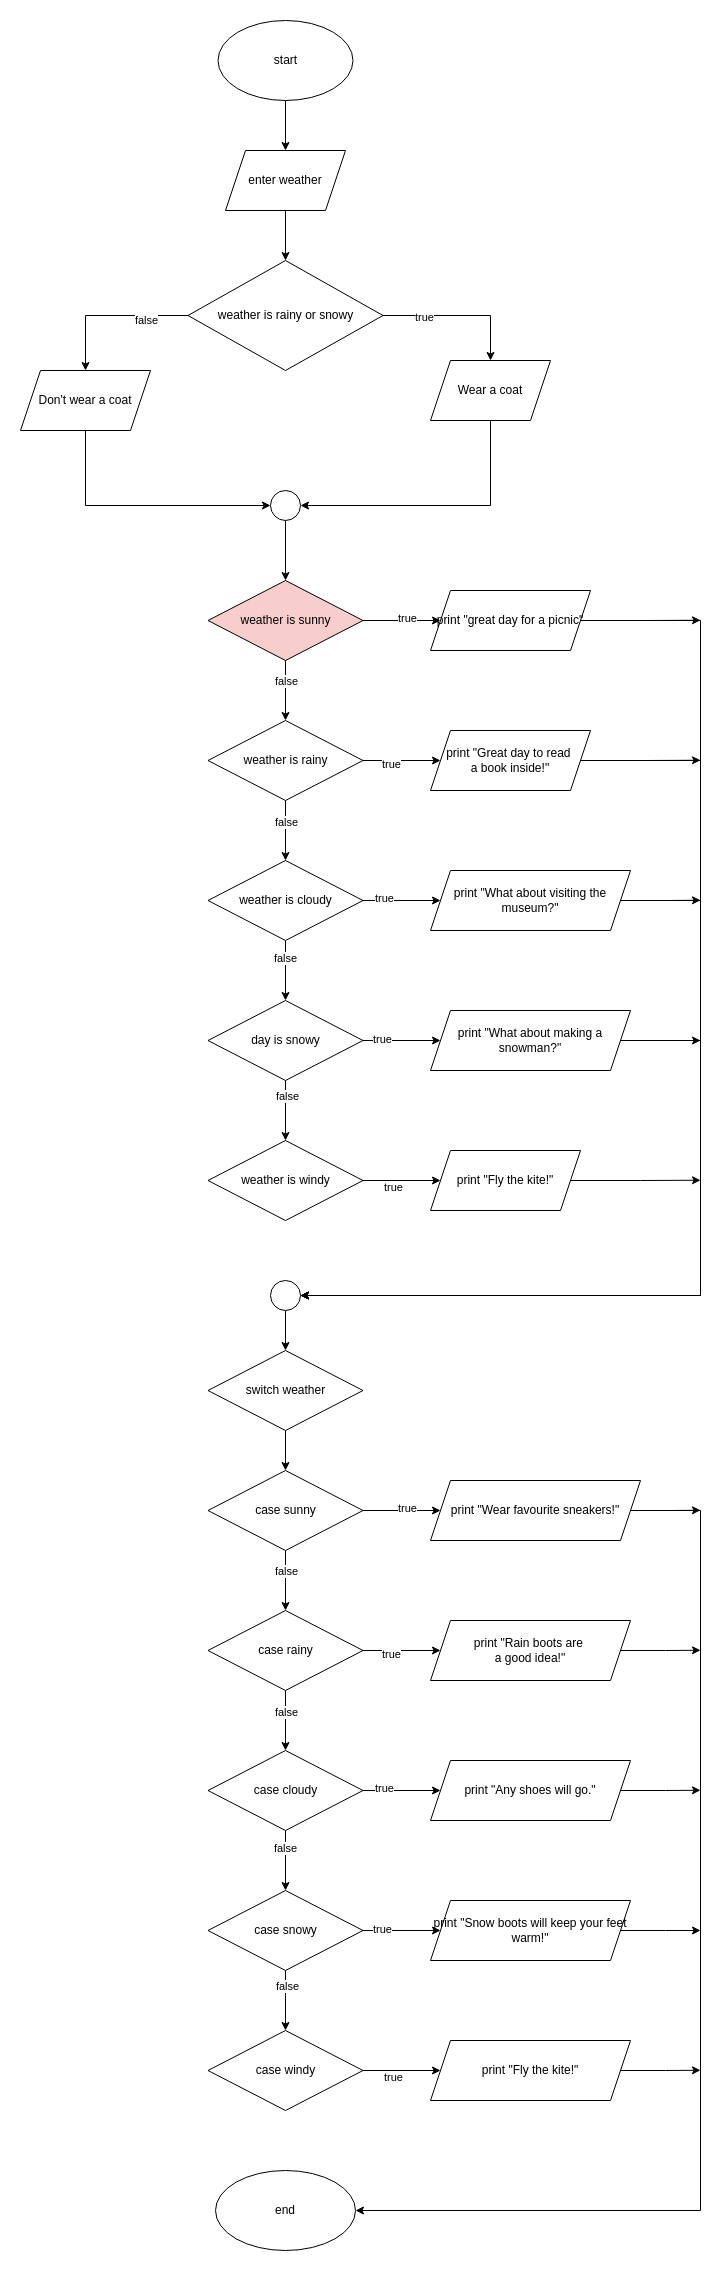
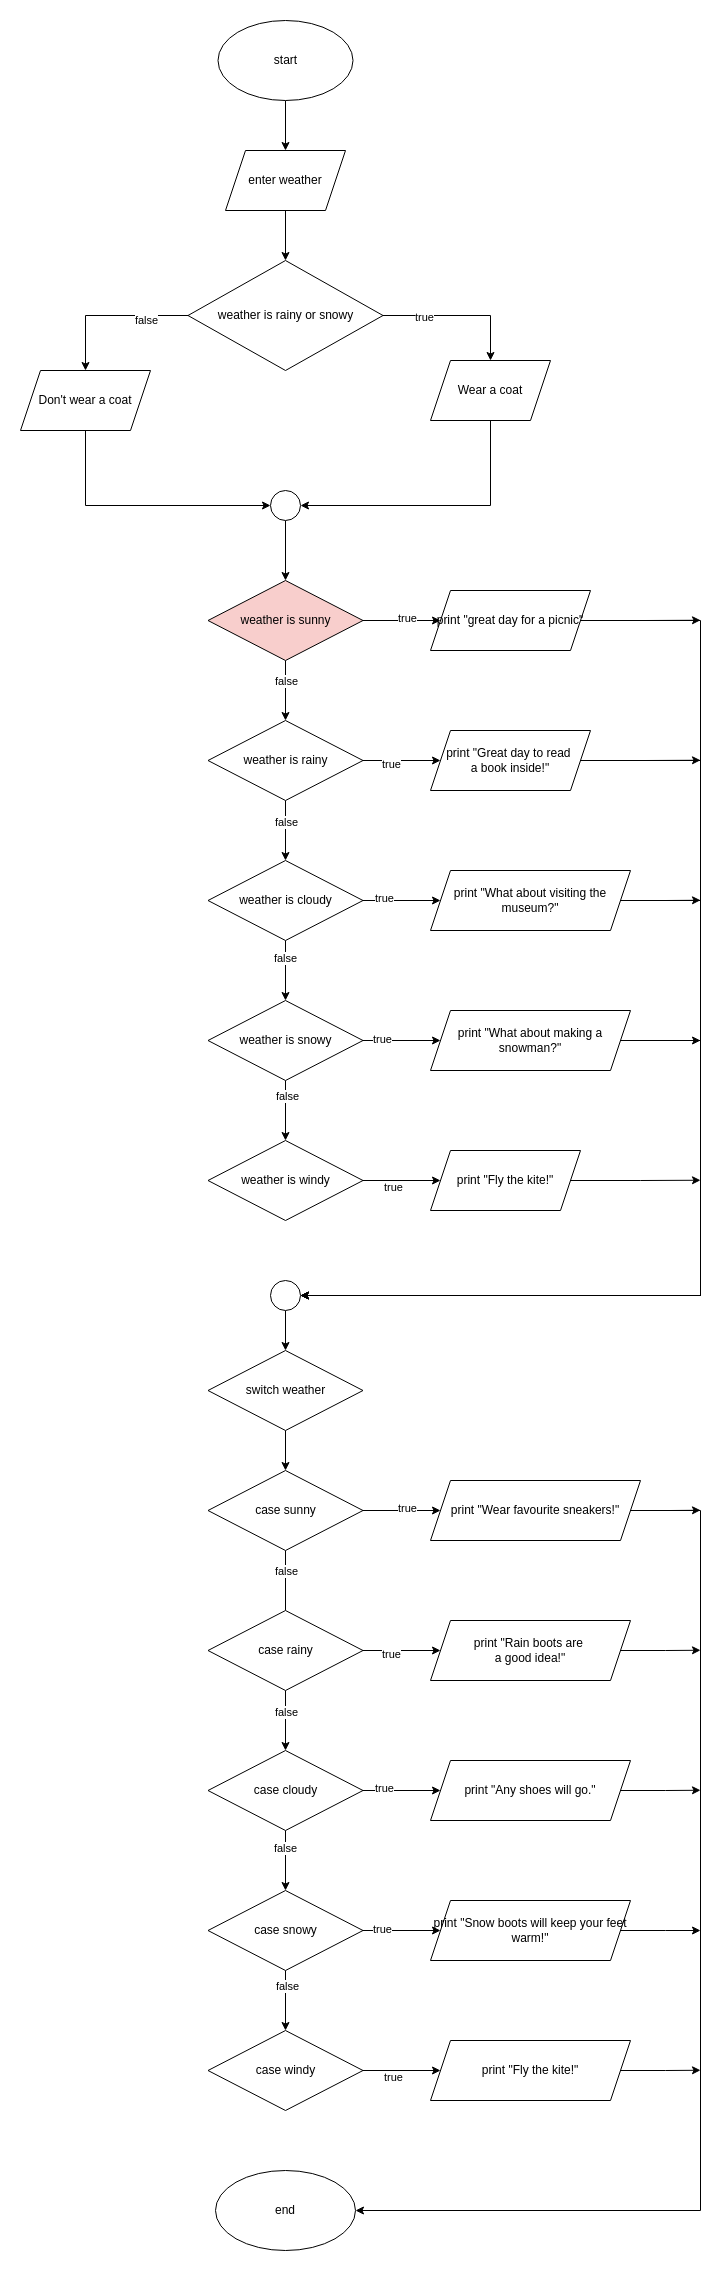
(286, 1041) -> (286, 1041)
(286, 1602) -> (286, 1604)
